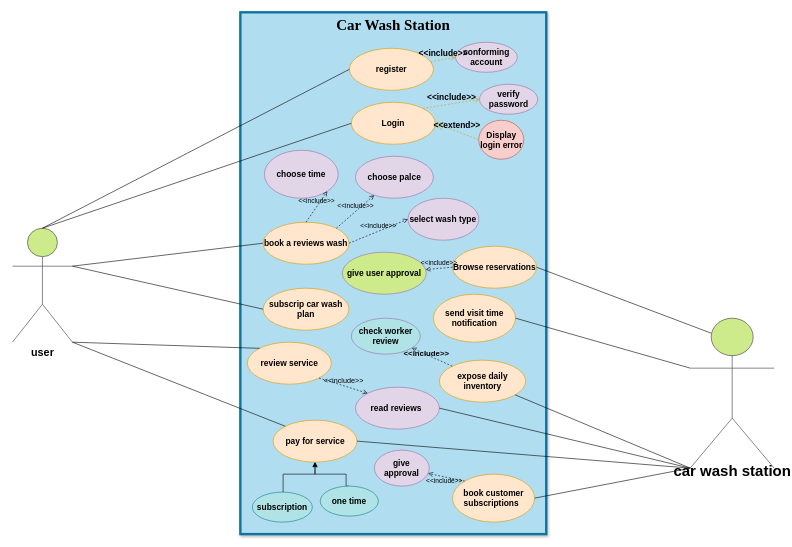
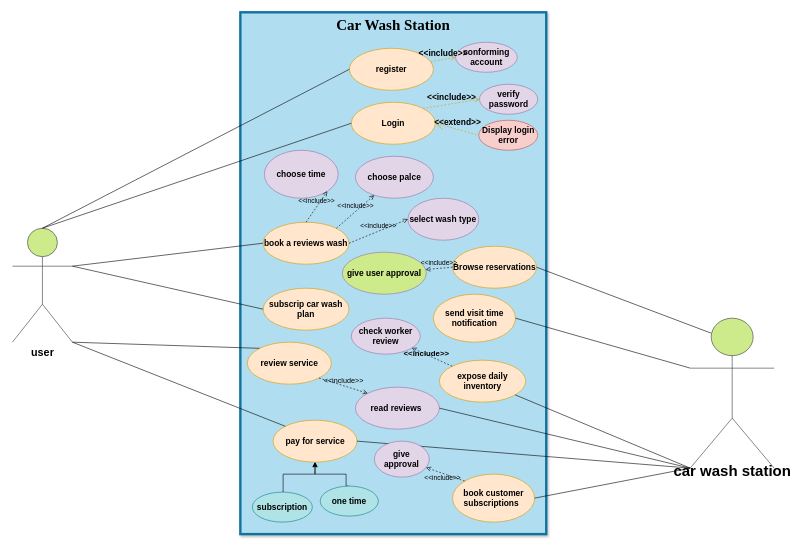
(501, 140) -> (508, 135)
(386, 336) -> (386, 336)
(402, 468) -> (402, 459)
